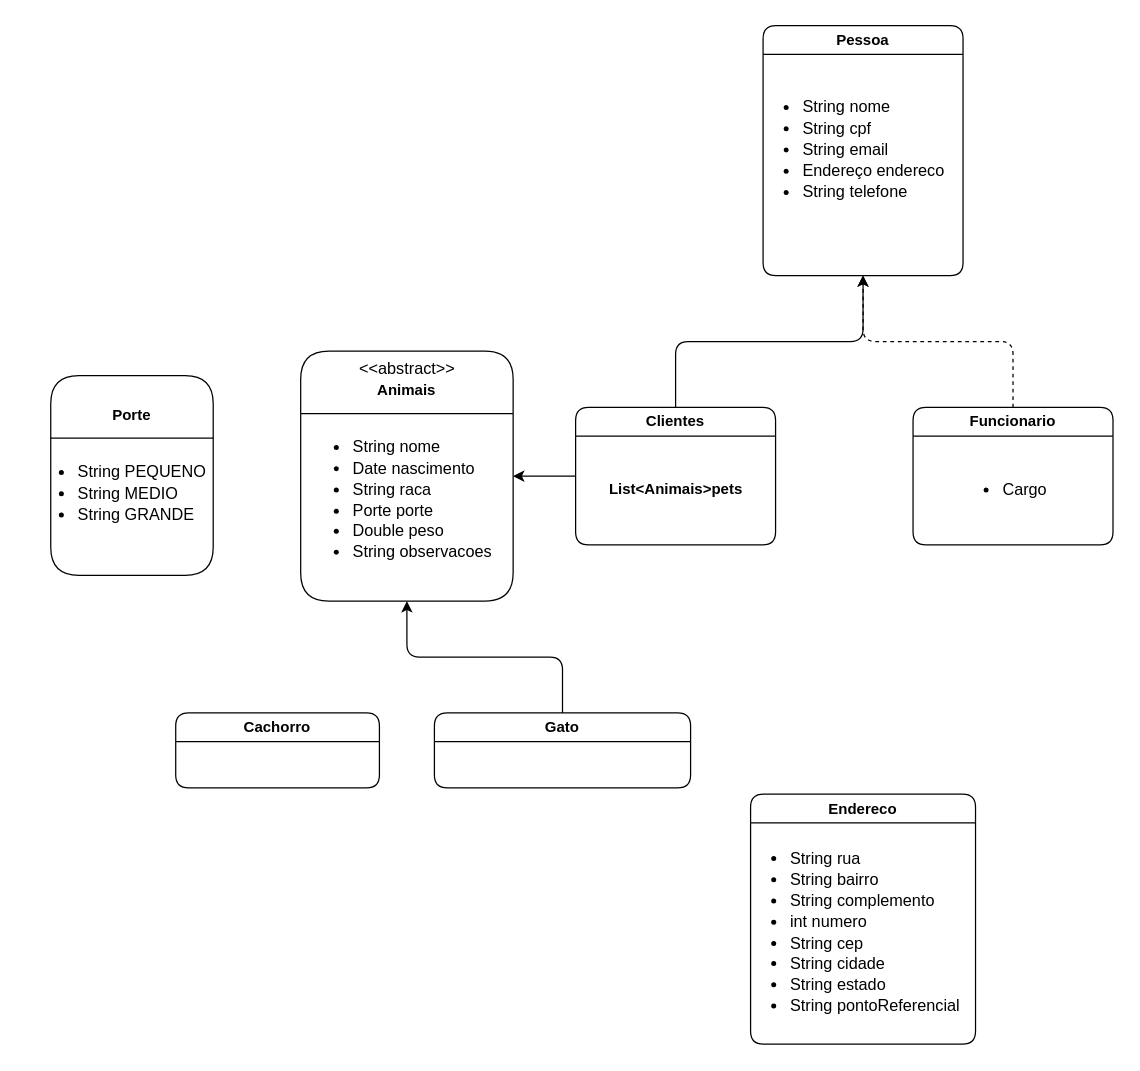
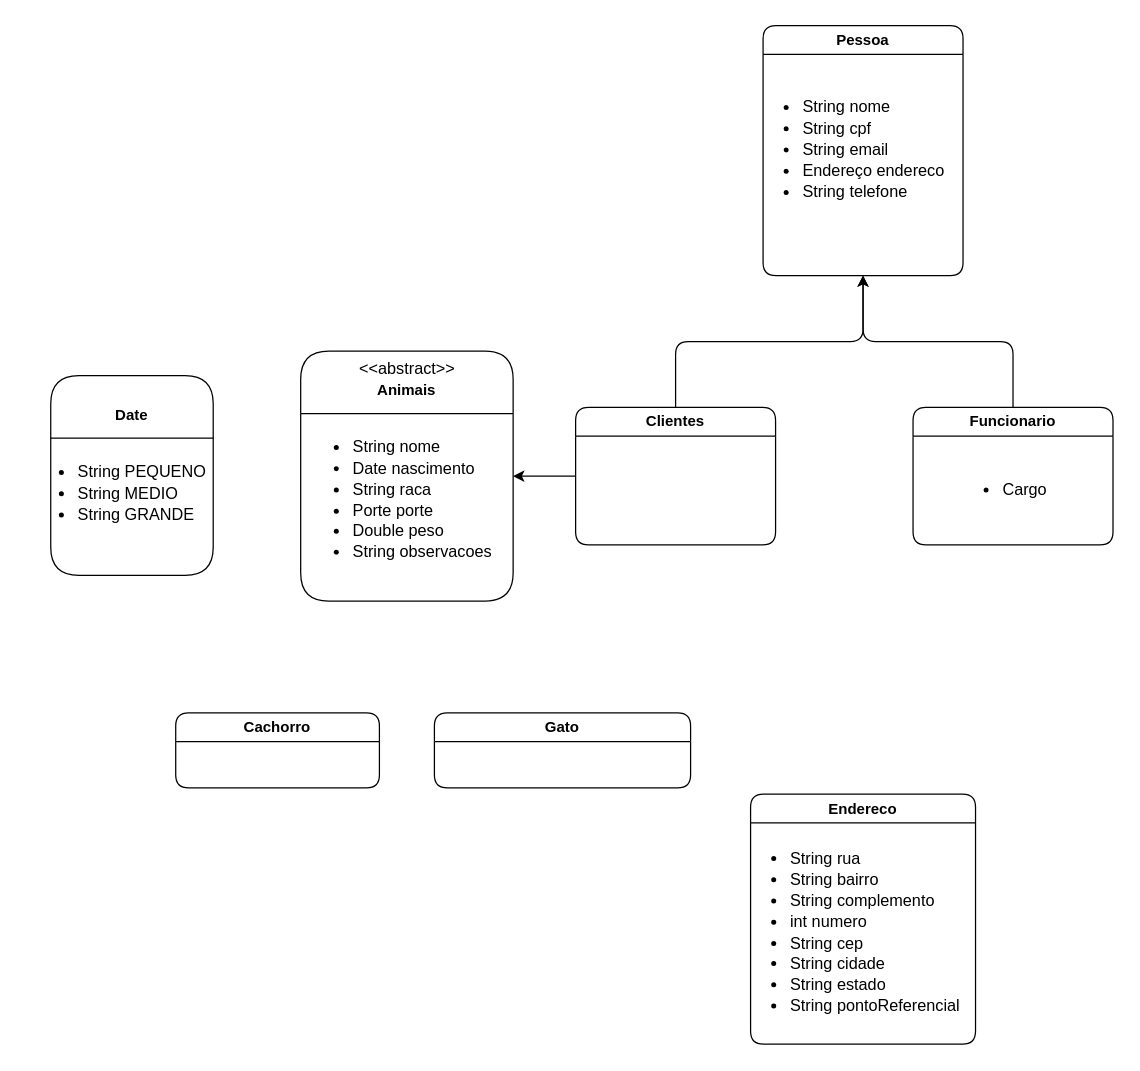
(966, 342) -> (966, 342)
(132, 416) -> (132, 416)
(676, 489) -> none
(489, 657) -> none
